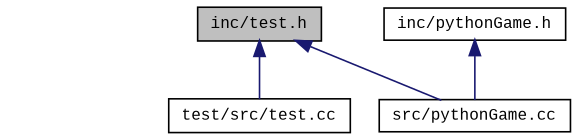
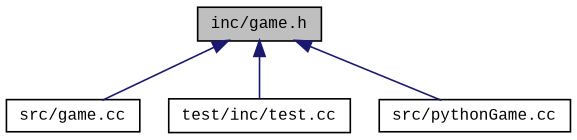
(260, 24) -> (260, 24)
(475, 24) -> none
none -> (73, 116)
(260, 116) -> (260, 116)
